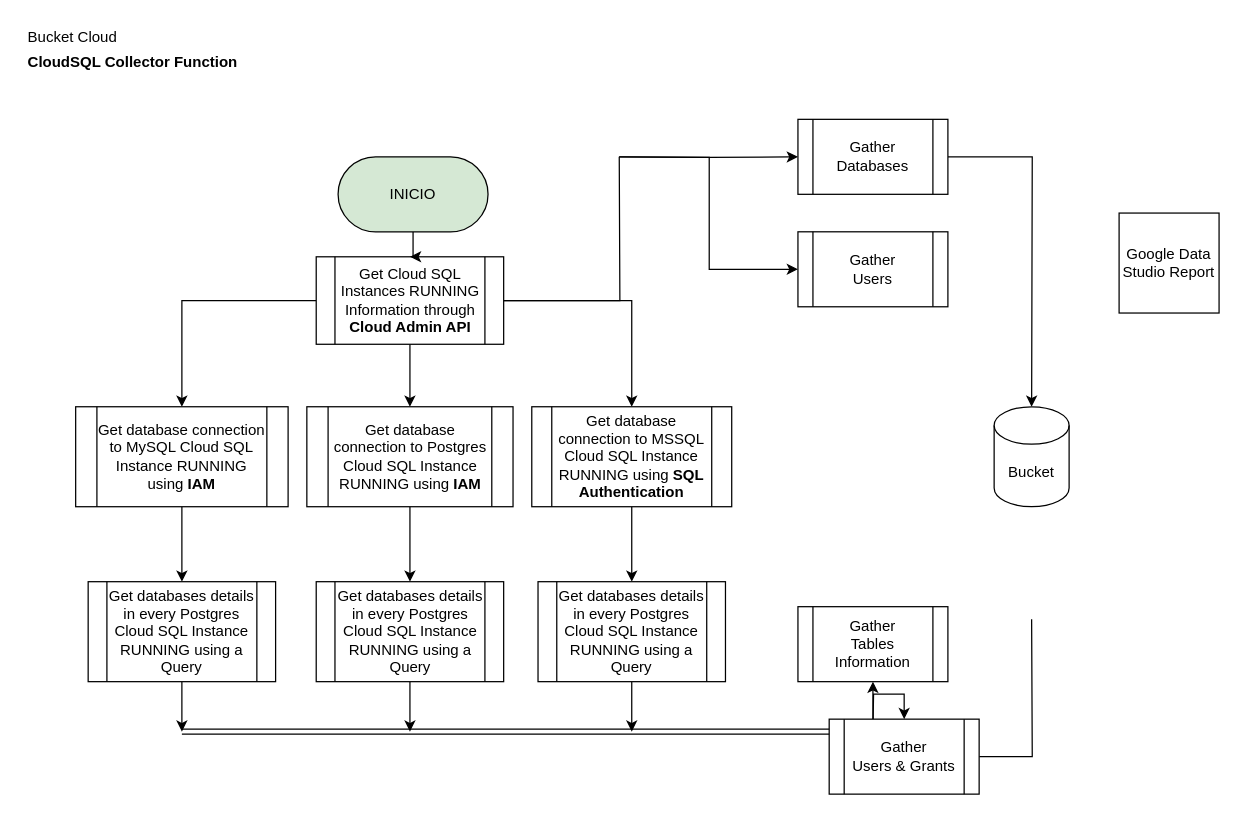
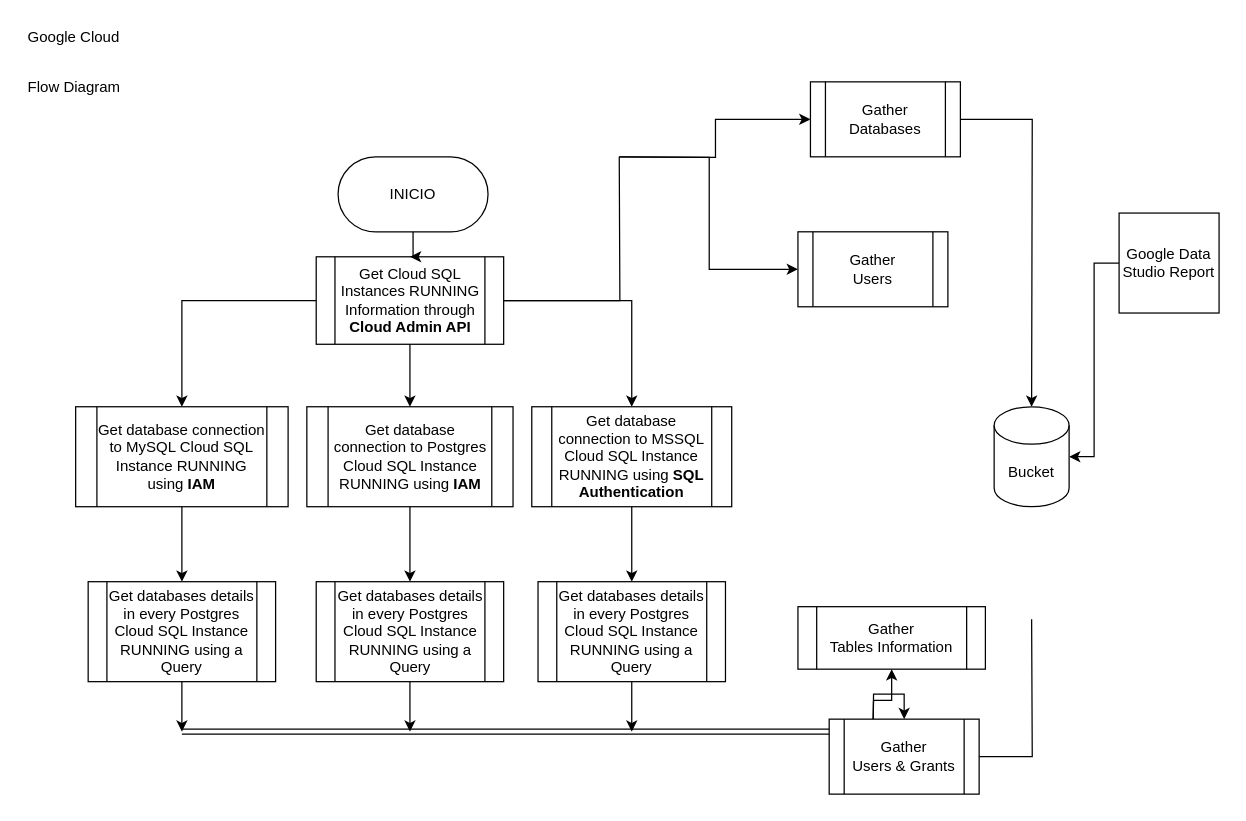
(75, 38) -> (73, 38)
(138, 63) -> none
none -> (82, 88)
(873, 157) -> (886, 119)
(413, 194) -> (413, 194)
none -> (1094, 355)
(873, 644) -> (892, 638)
